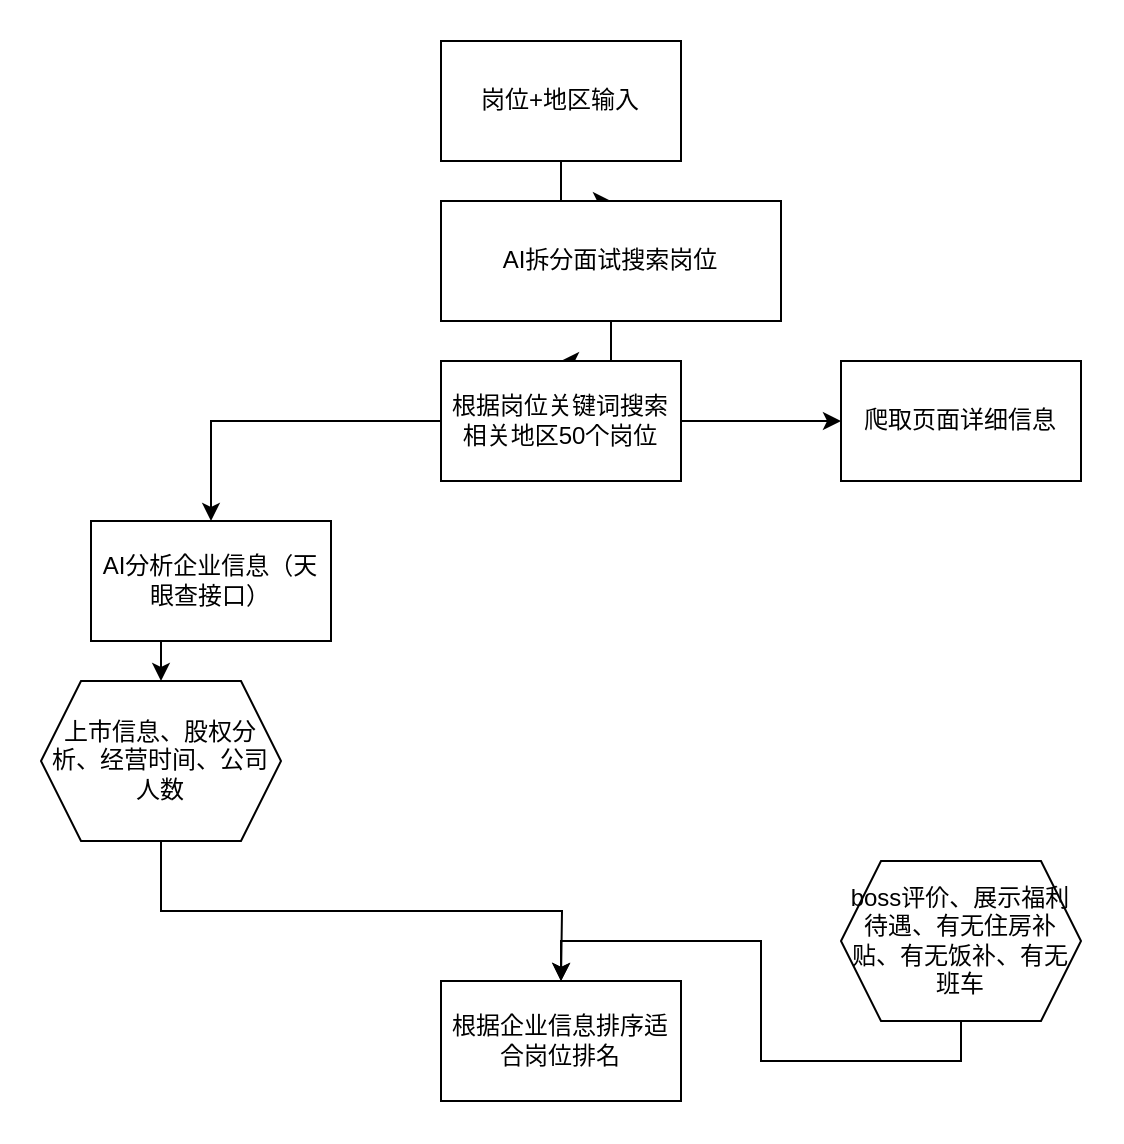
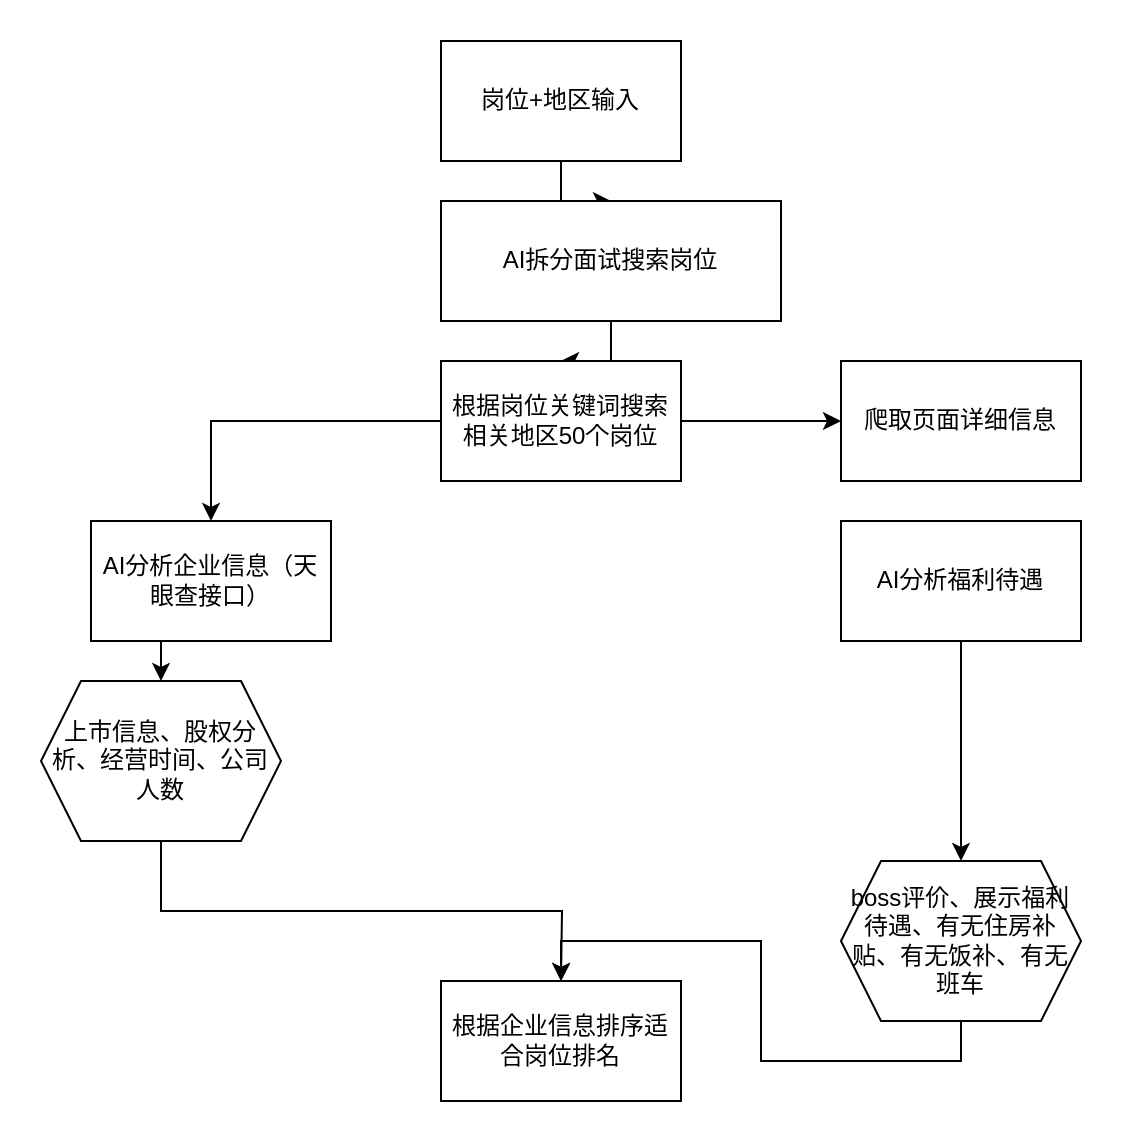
none -> (961, 581)
none -> (961, 744)
